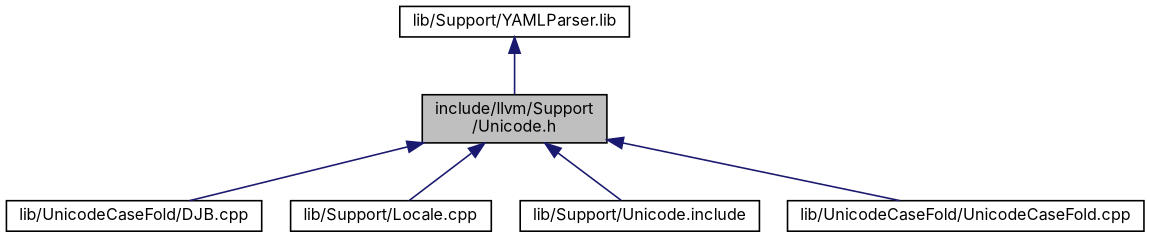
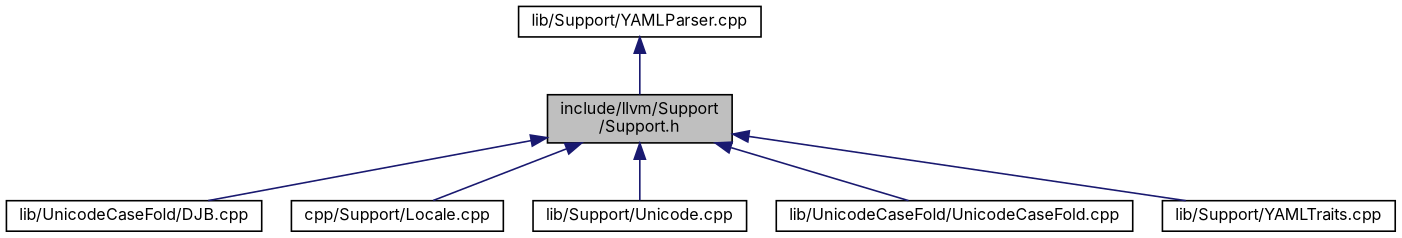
(515, 22) -> (640, 22)
(515, 119) -> (640, 119)
(391, 216) -> (397, 216)
(640, 216) -> (640, 216)
none -> (1279, 216)
